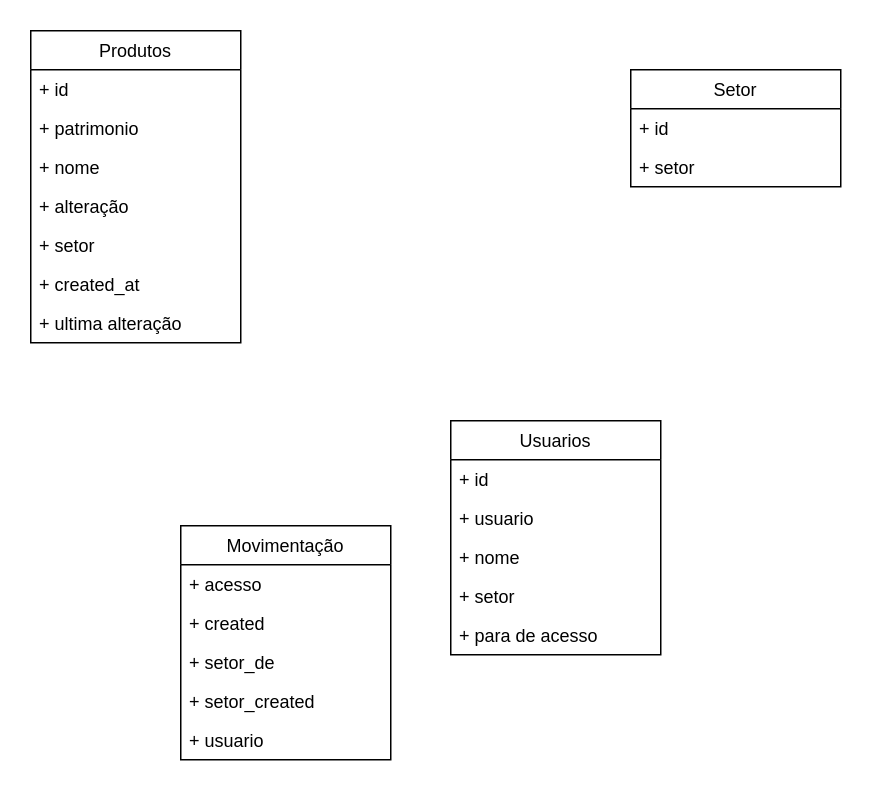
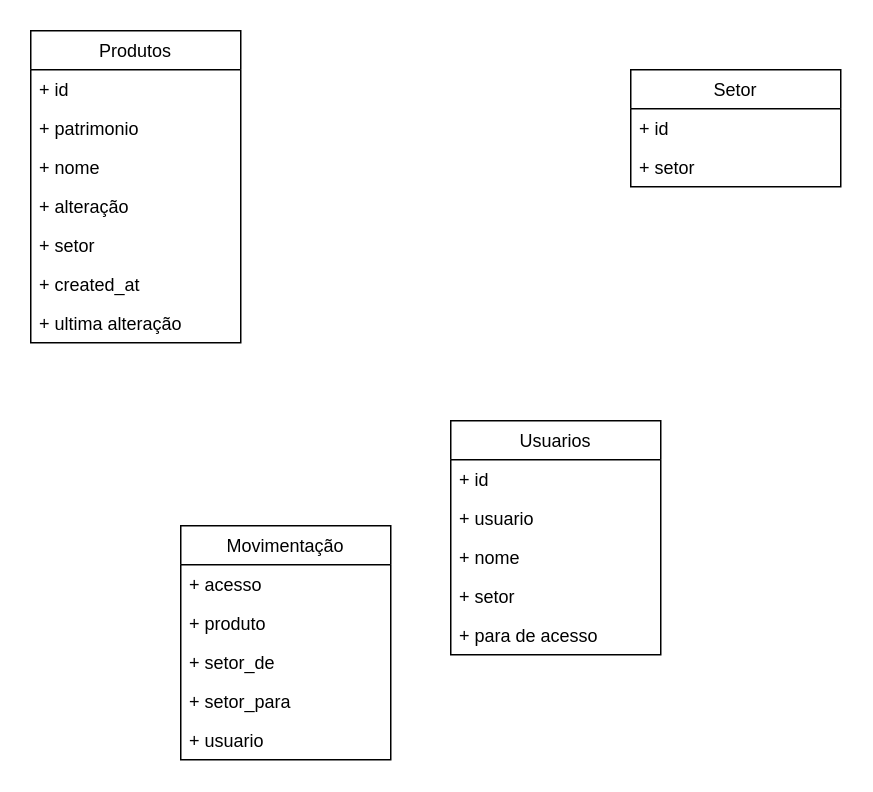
(232, 624) -> (232, 624)
(262, 702) -> (247, 702)
